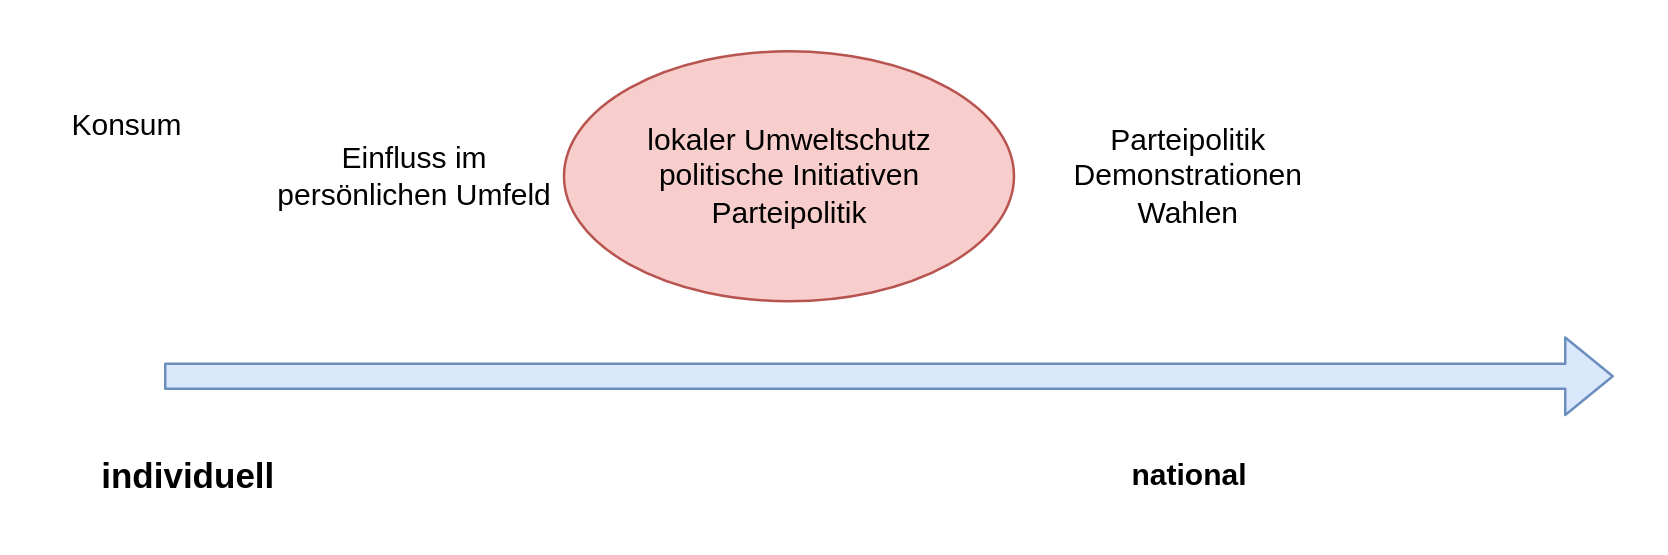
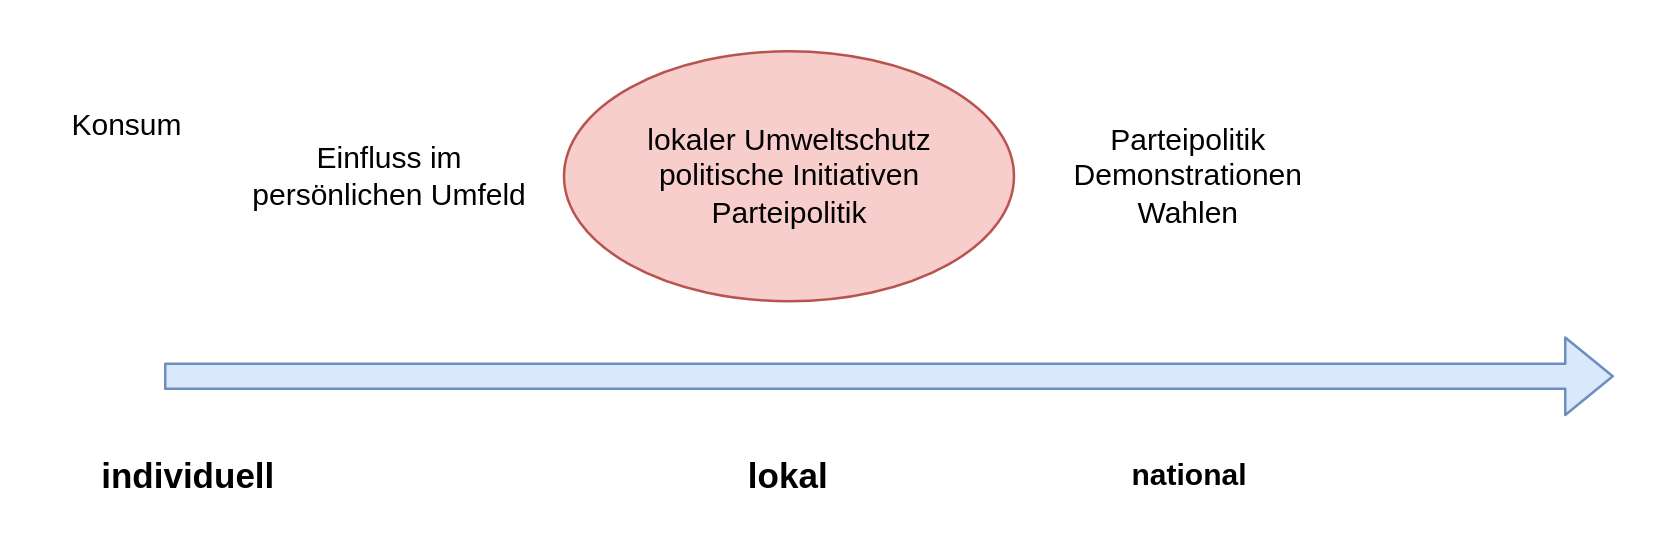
(414, 176) -> (389, 176)
none -> (789, 476)
